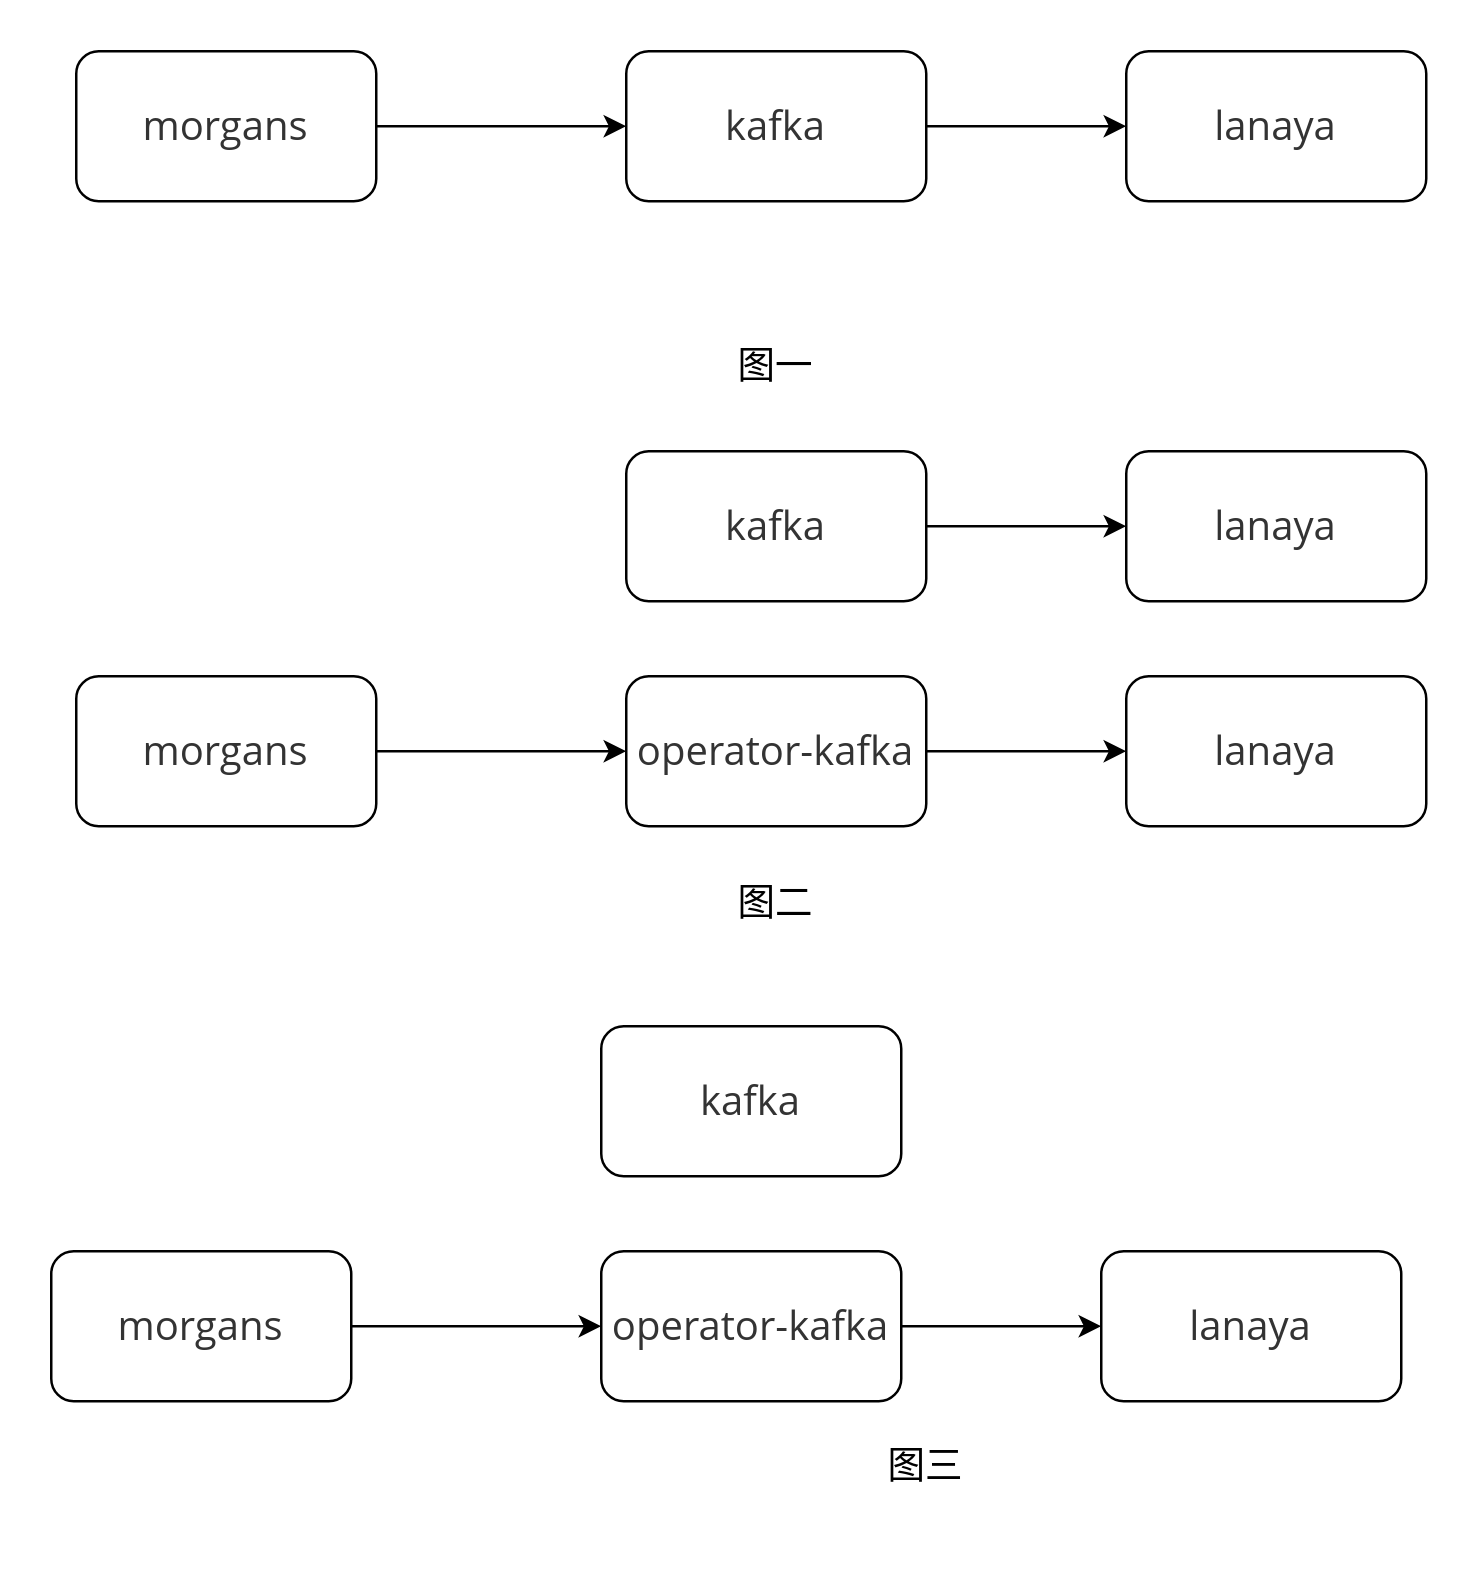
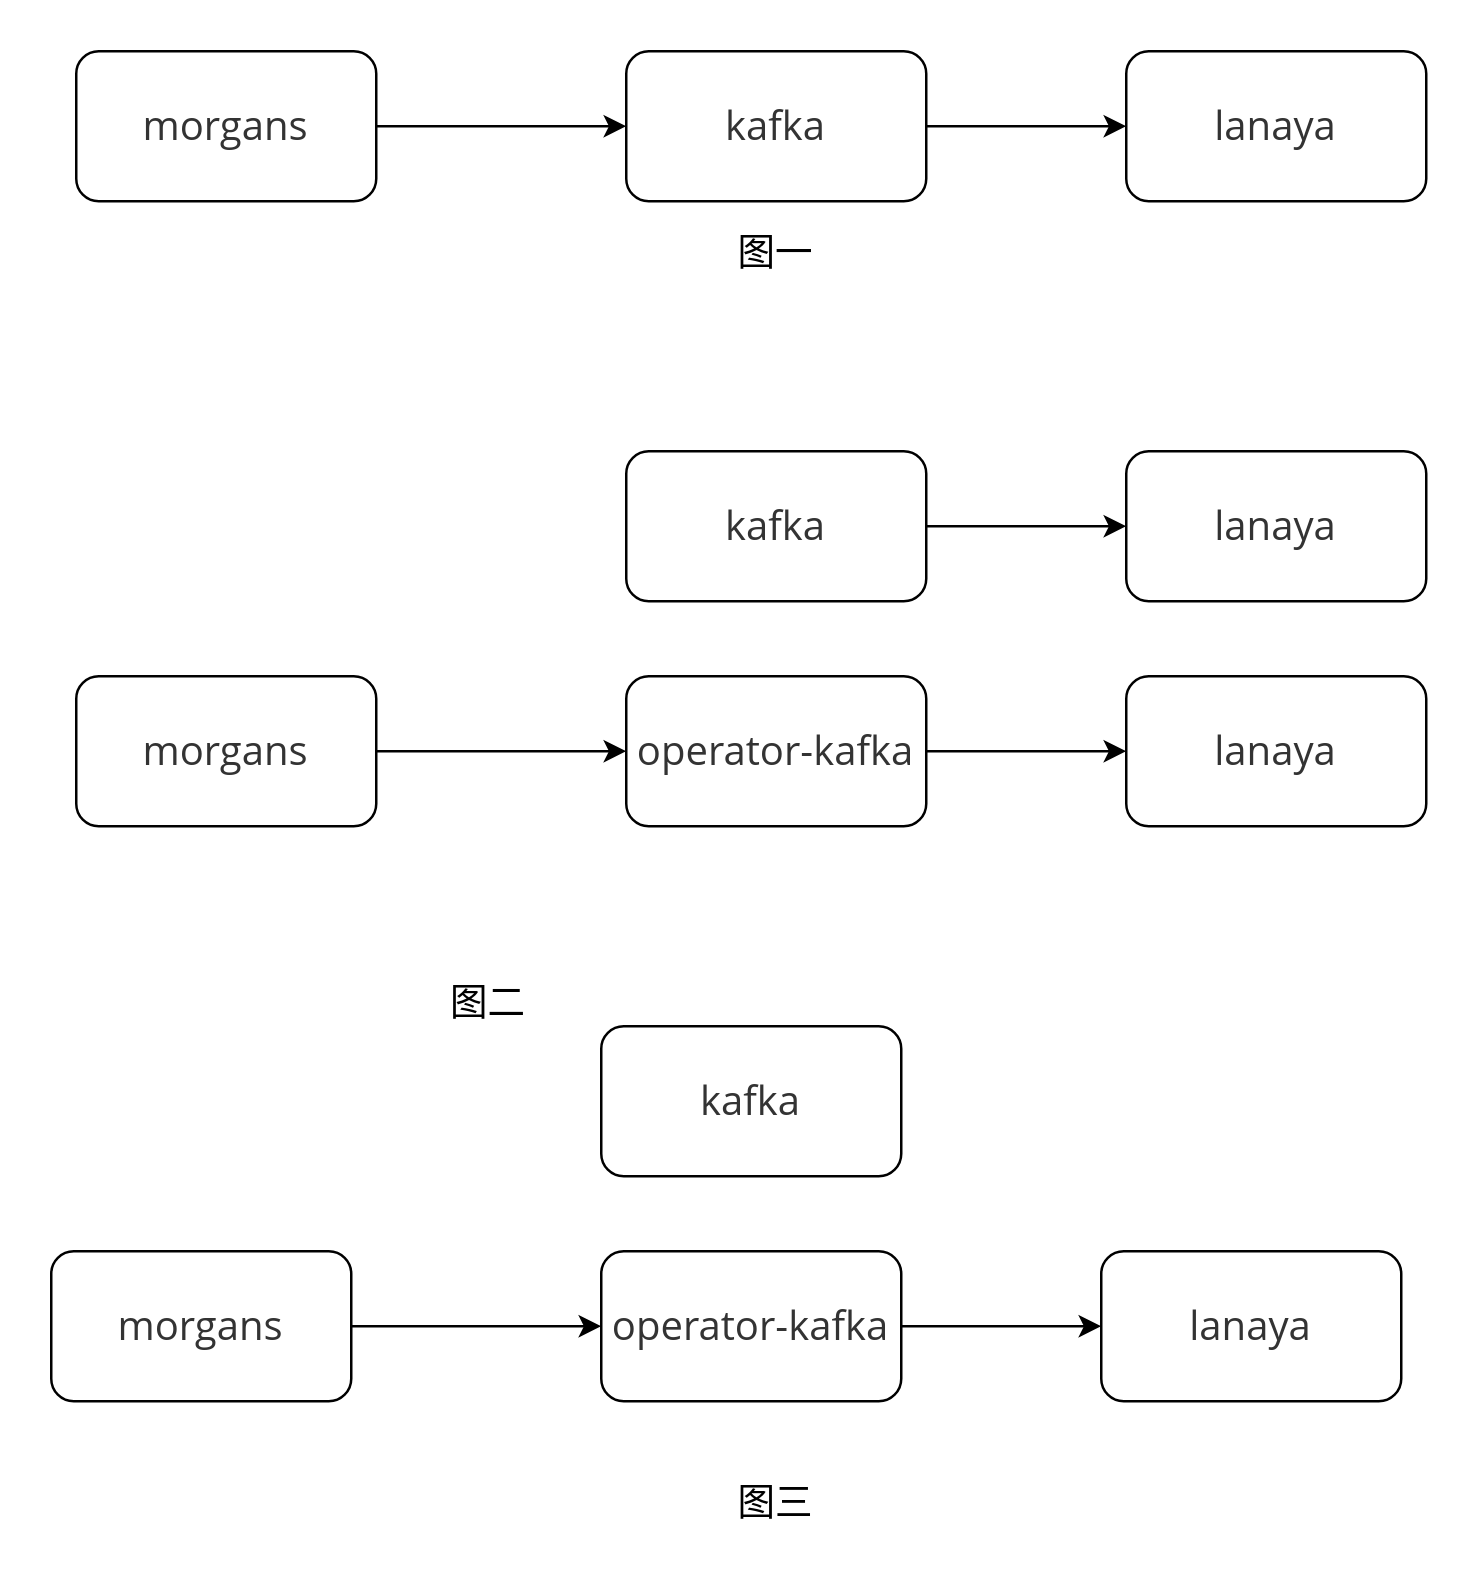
(776, 364) -> (776, 251)
(776, 901) -> (489, 1001)
(926, 1464) -> (776, 1501)
